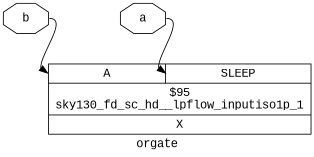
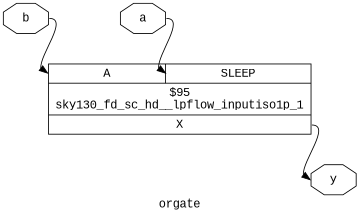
none -> (334, 180)
